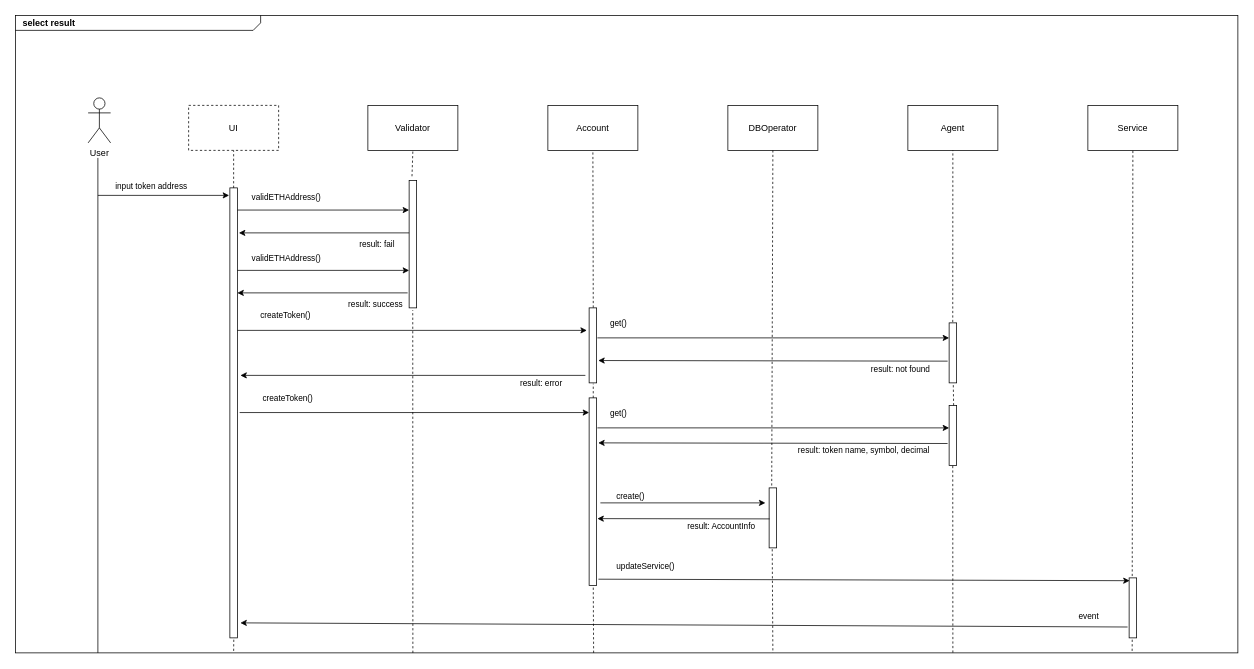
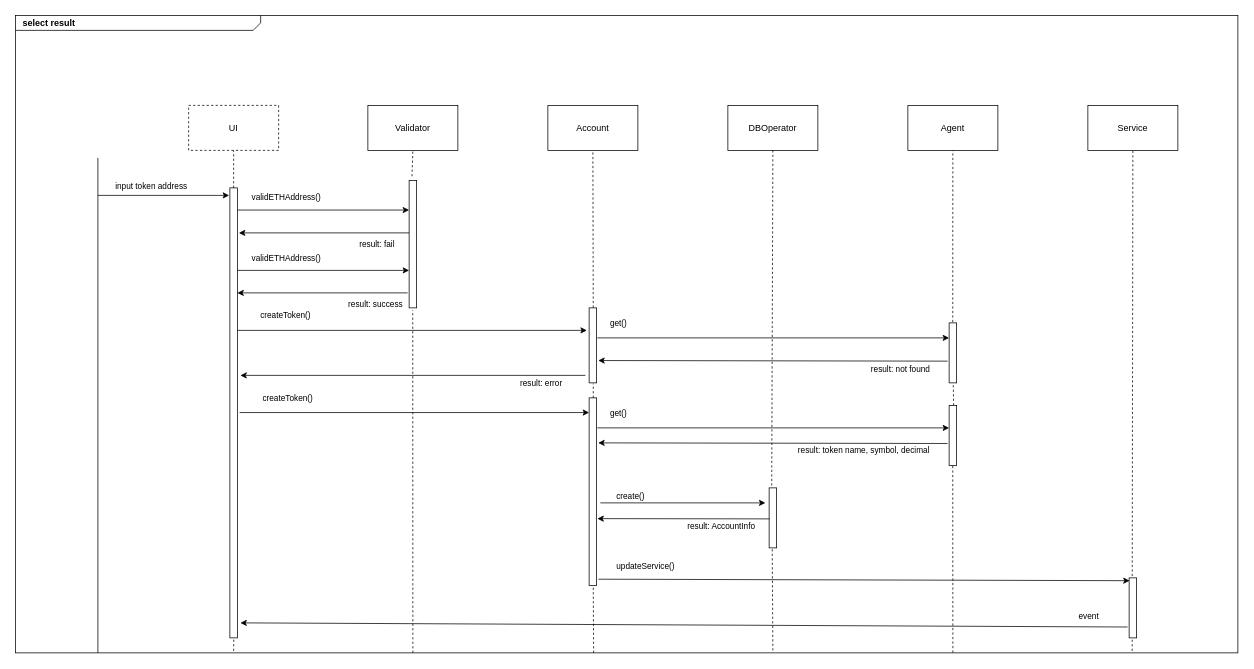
(99, 120) -> none
